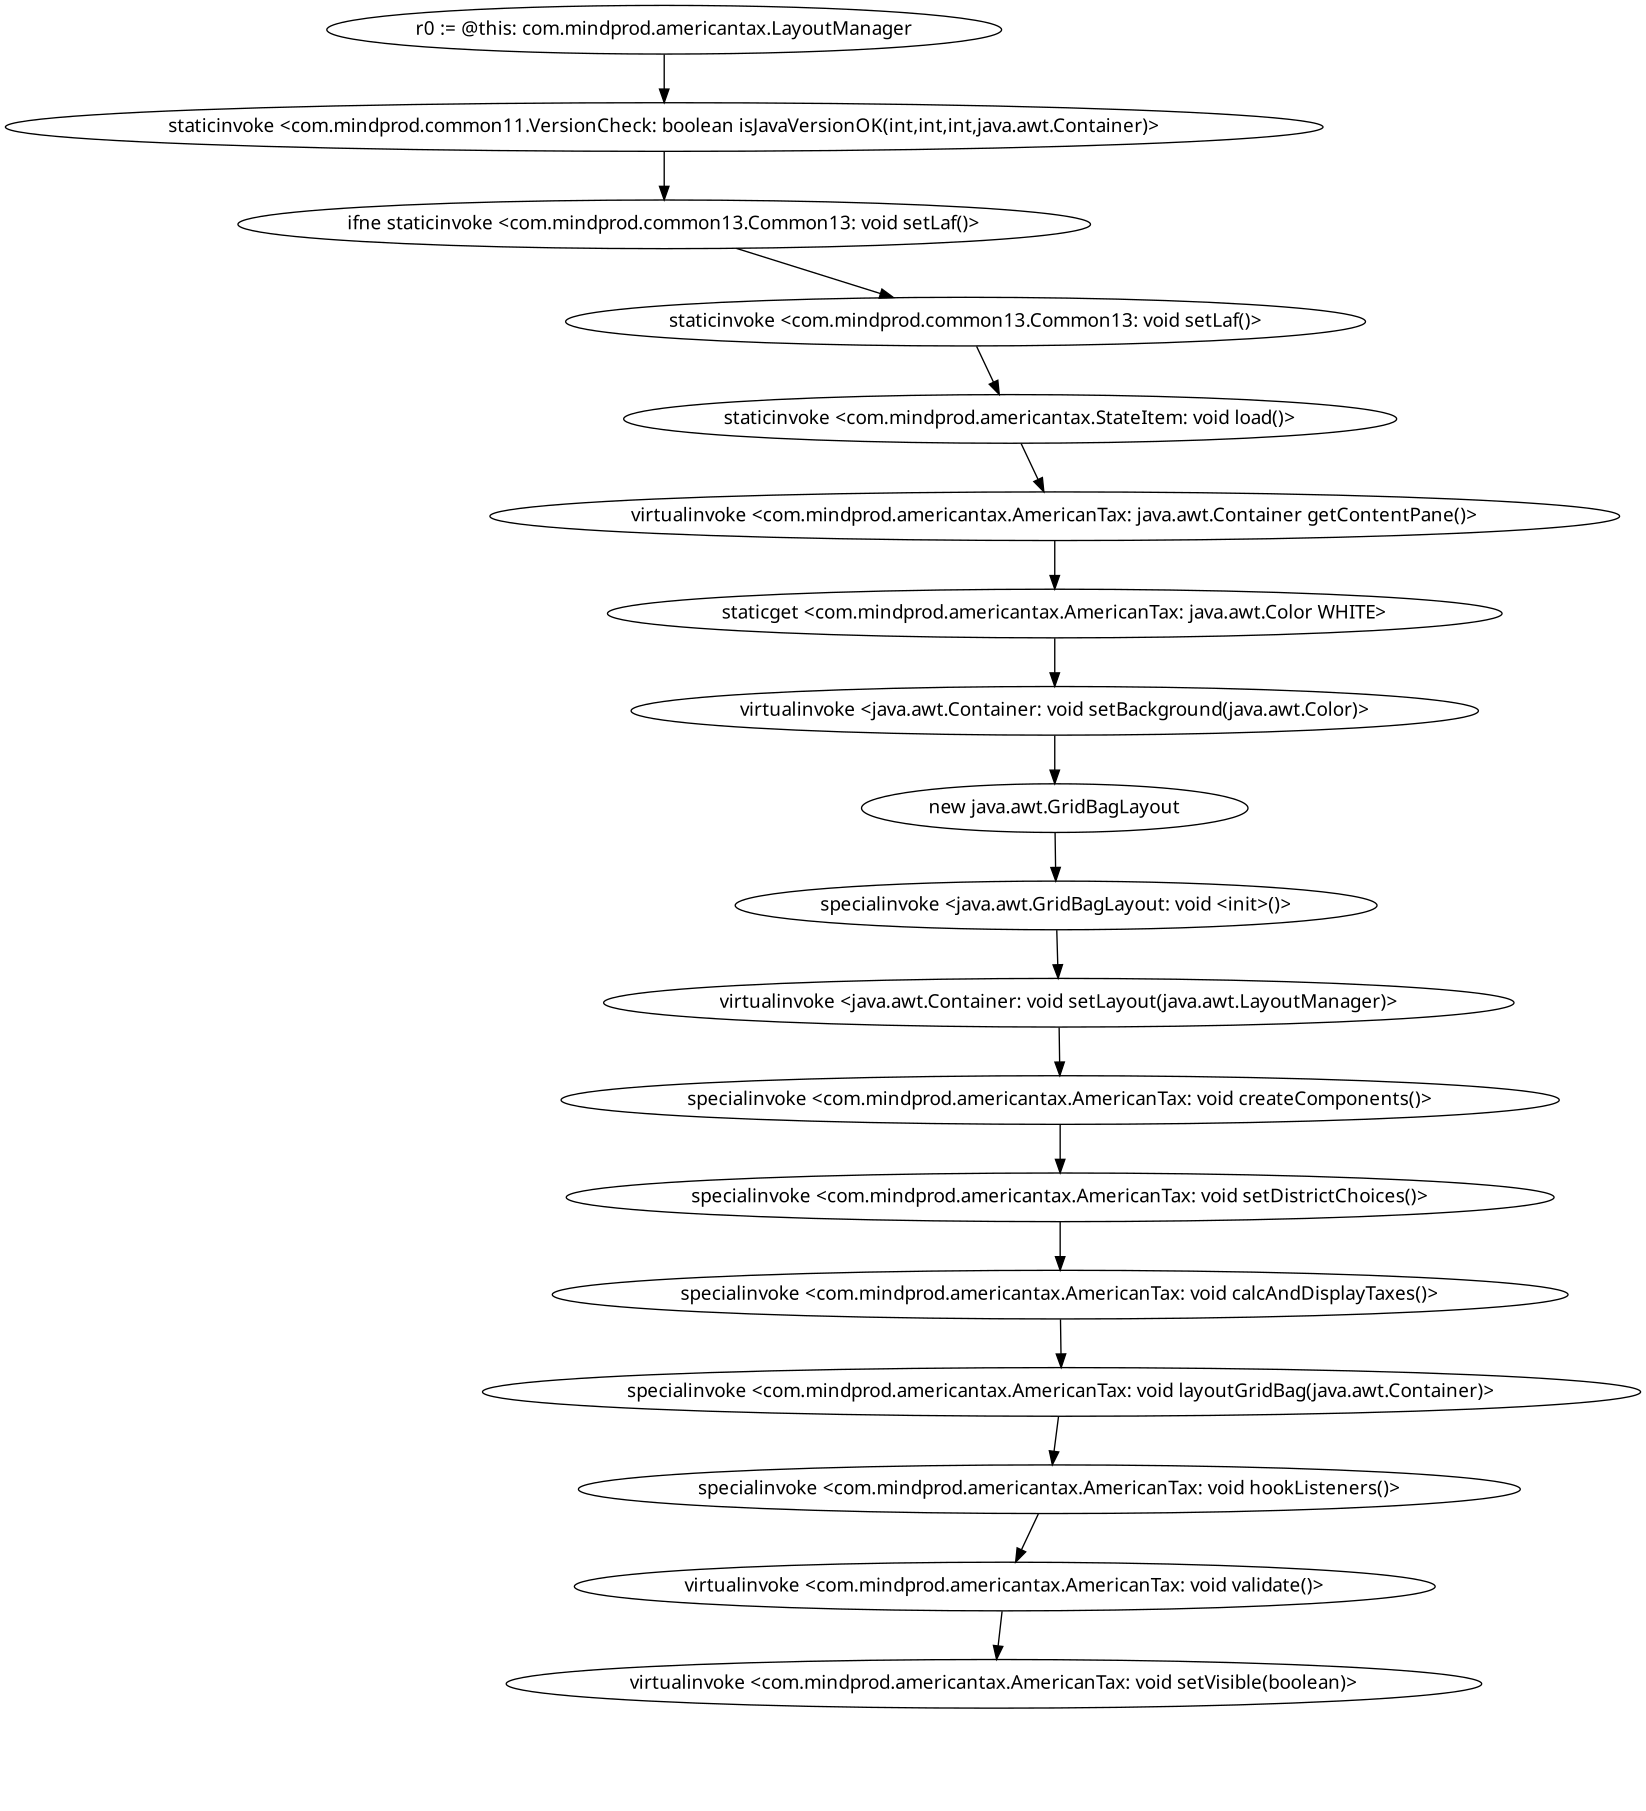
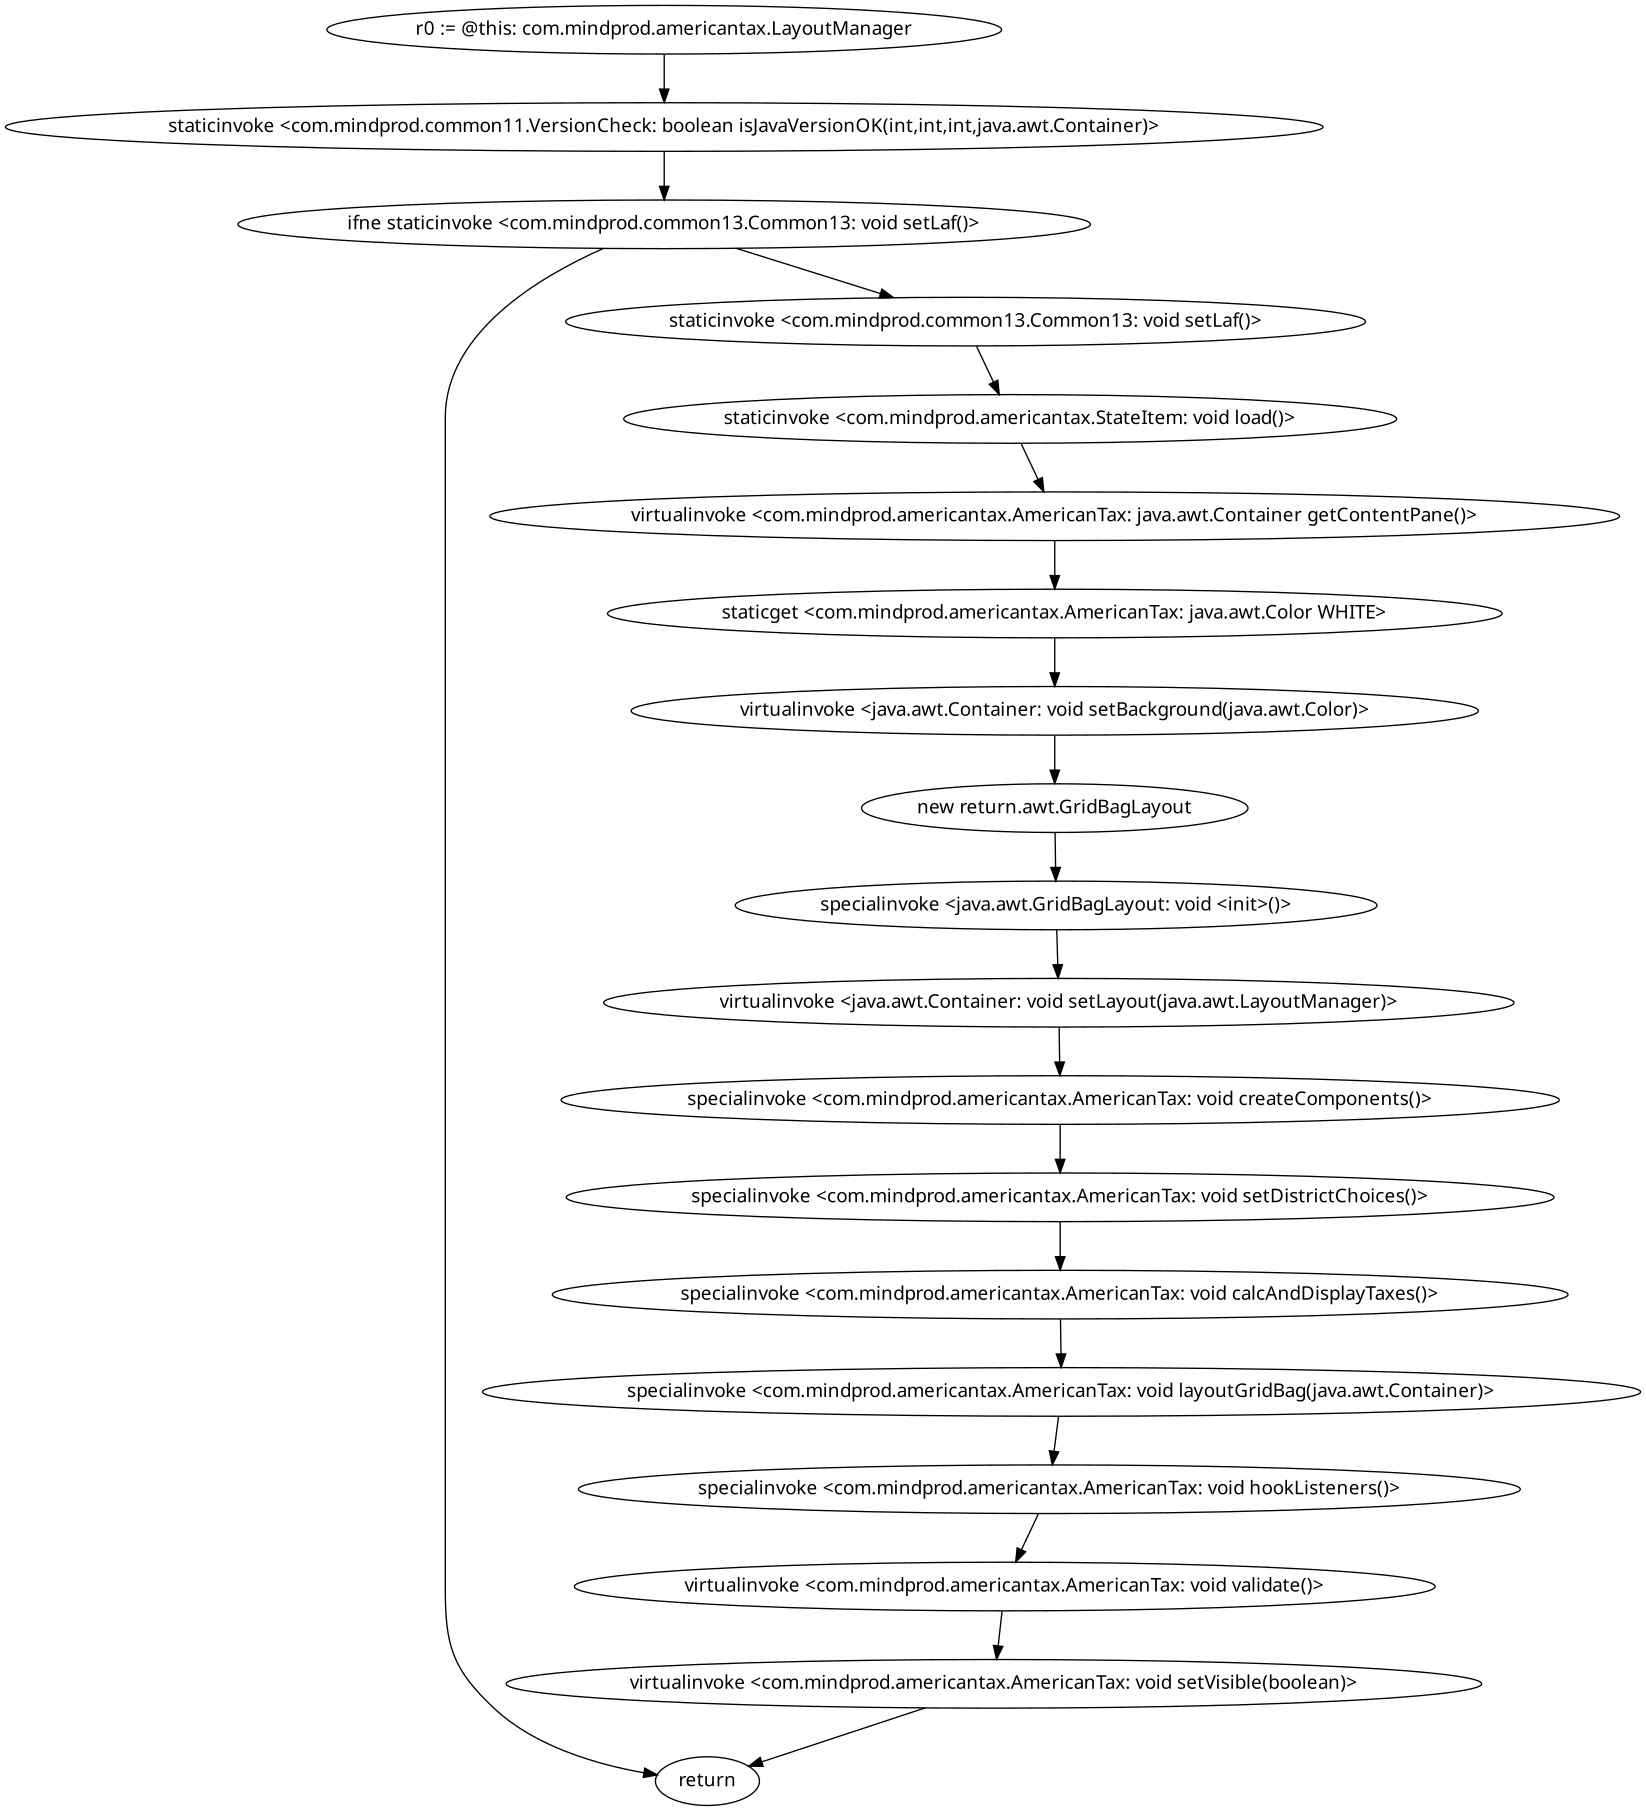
(1055, 808) -> (1055, 808)
none -> (707, 1781)
